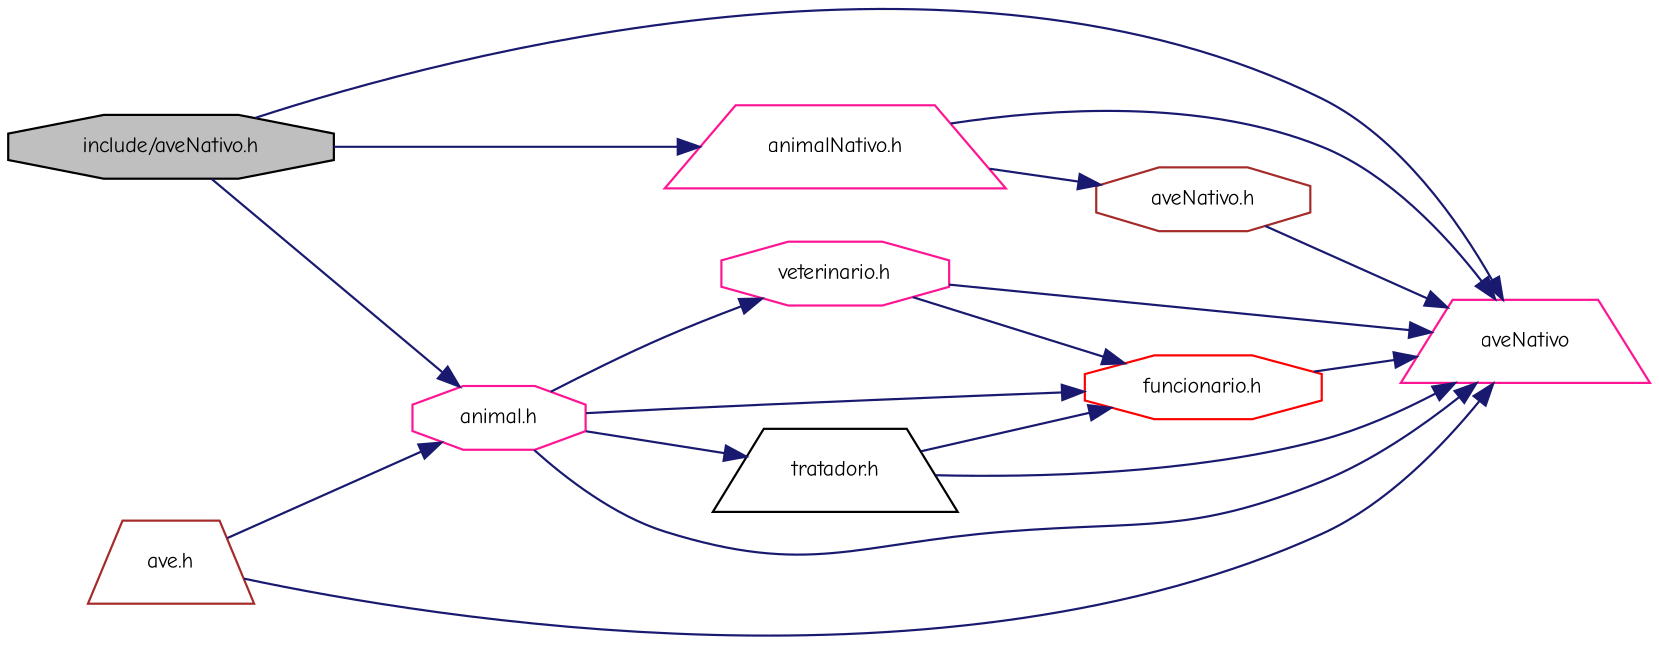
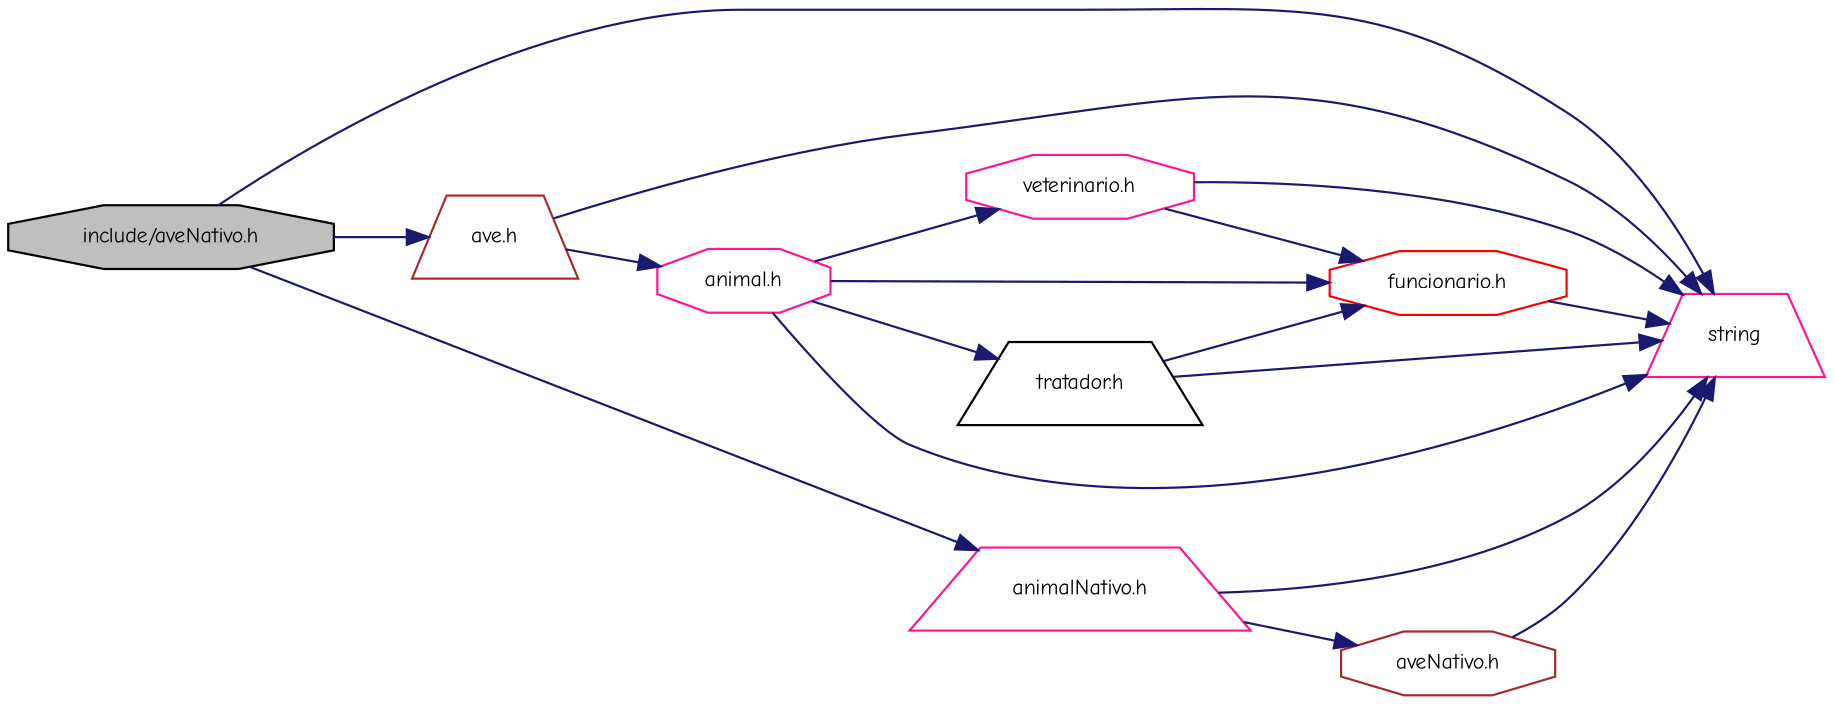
(327, 276) -> (370, 237)
(1525, 341) -> (1735, 335)
